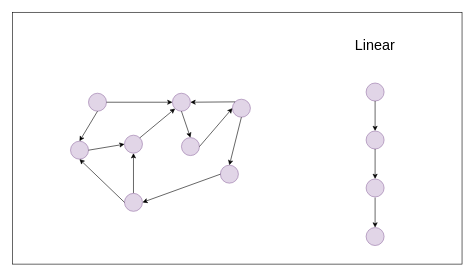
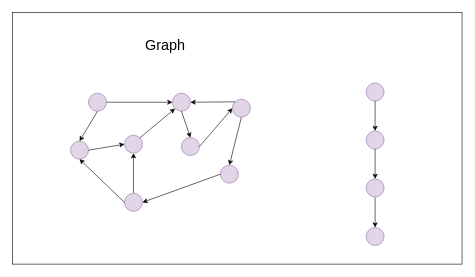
none -> (165, 45)
(375, 45) -> none
